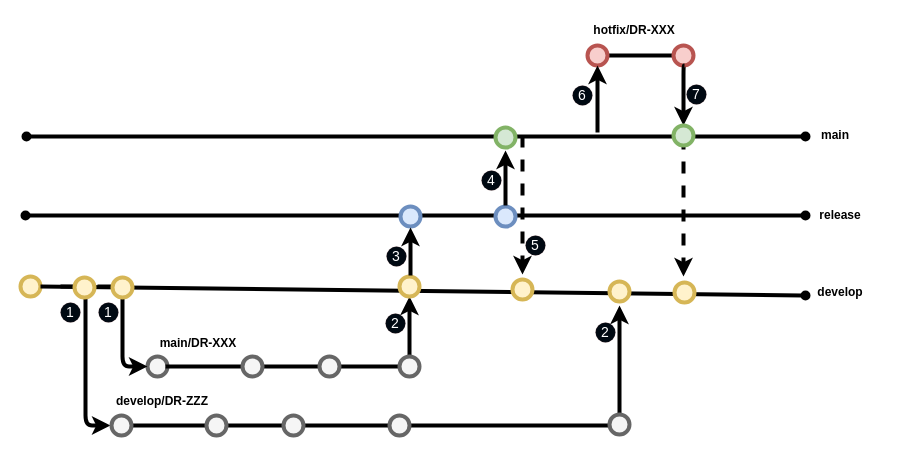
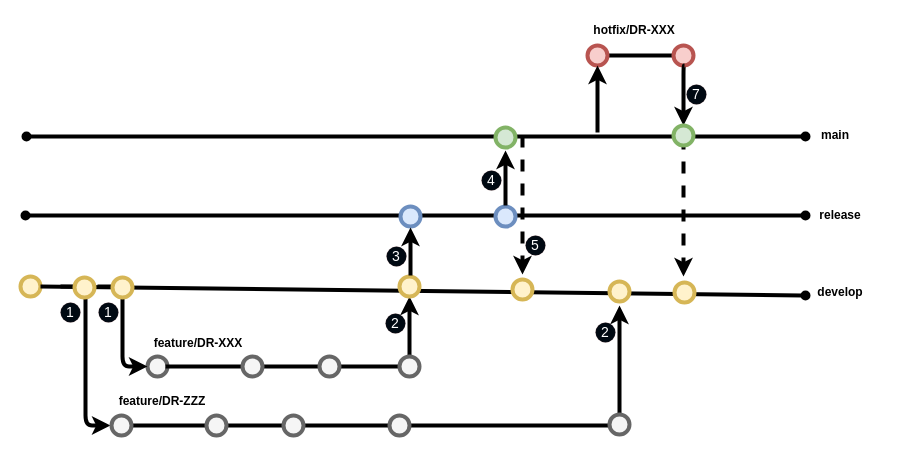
(583, 96) -> none
(199, 344) -> (199, 344)
(163, 402) -> (163, 402)
